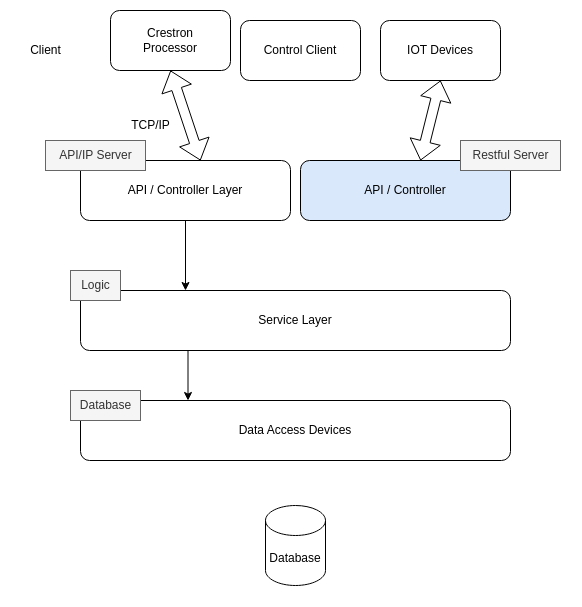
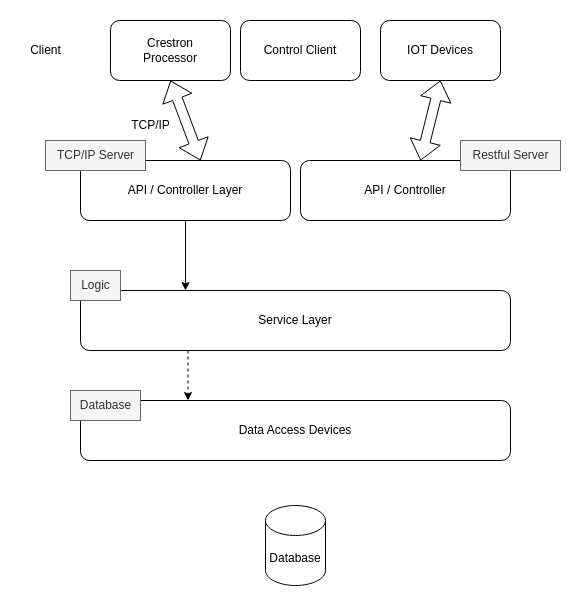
(171, 41) -> (171, 51)
(96, 156) -> (96, 156)
(406, 191) -> (406, 191)
(188, 372) -> (188, 372)
